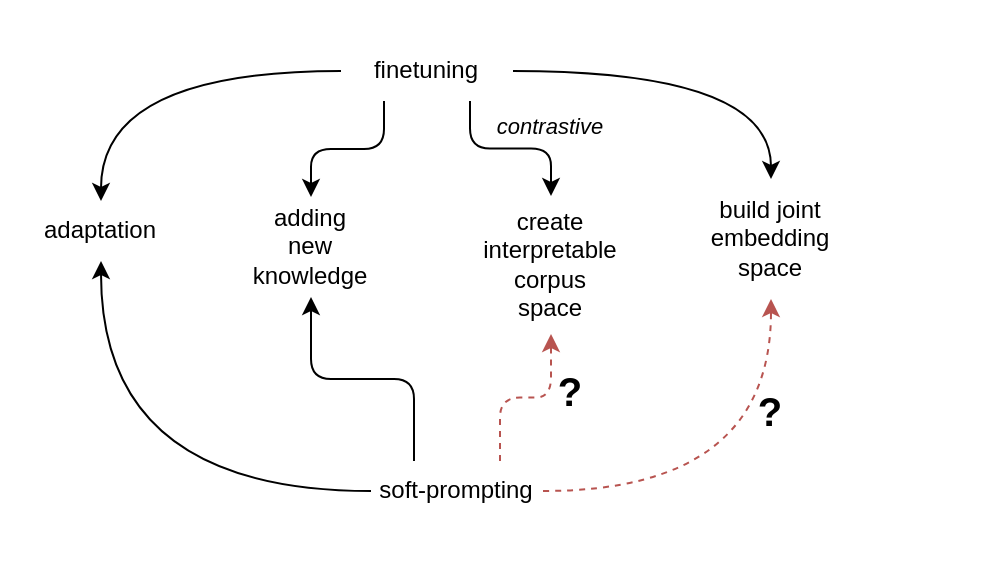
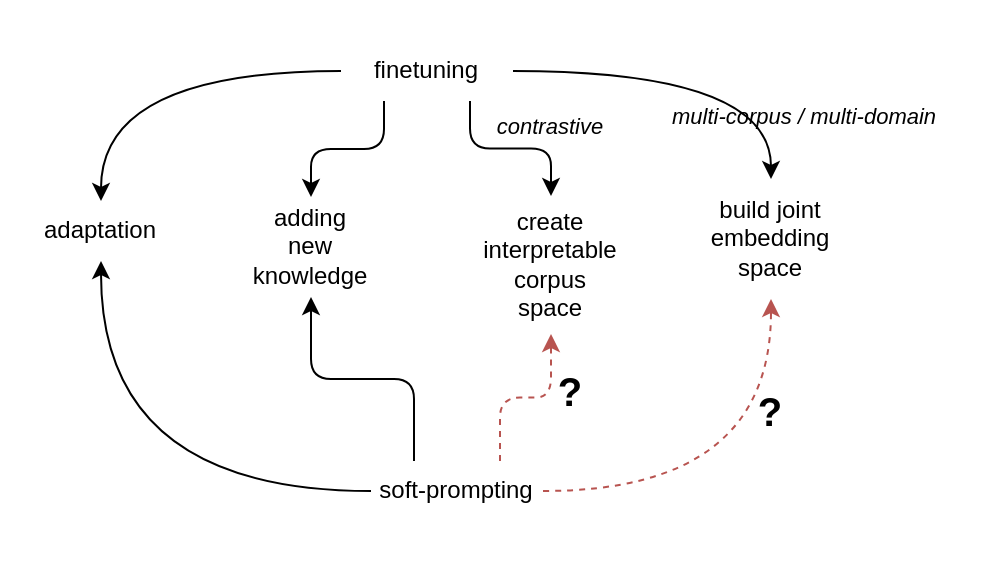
none -> (809, 109)
